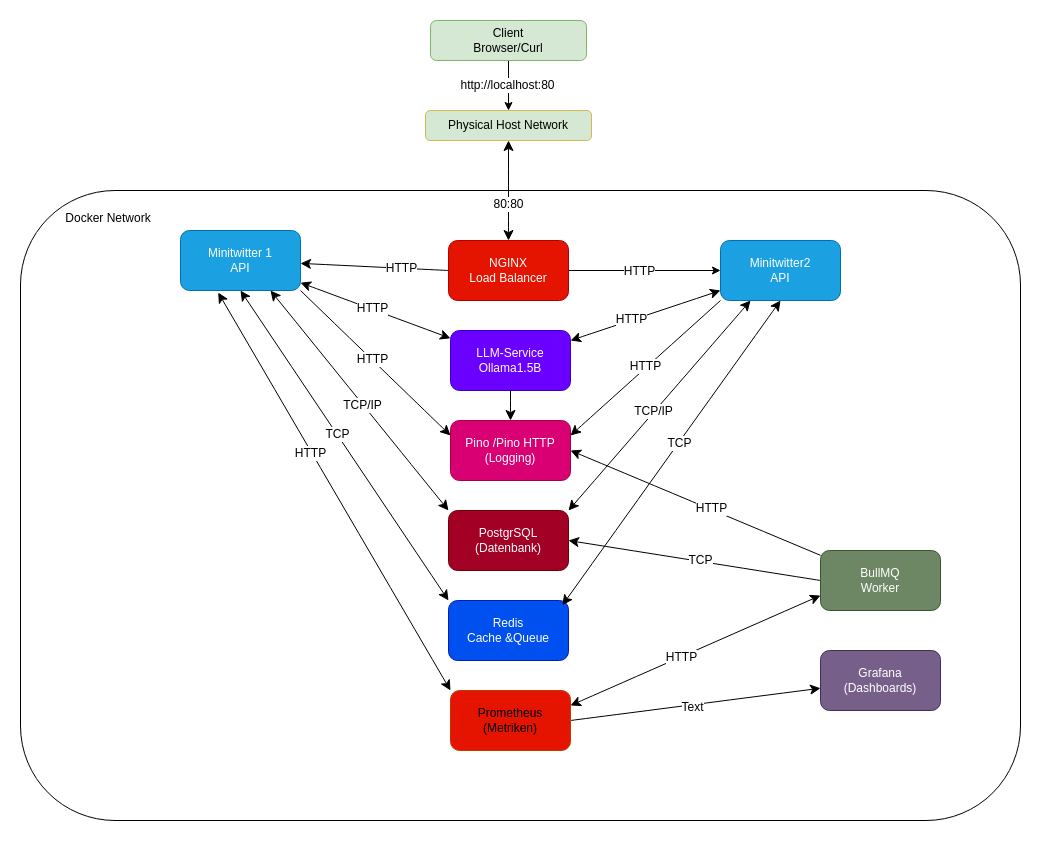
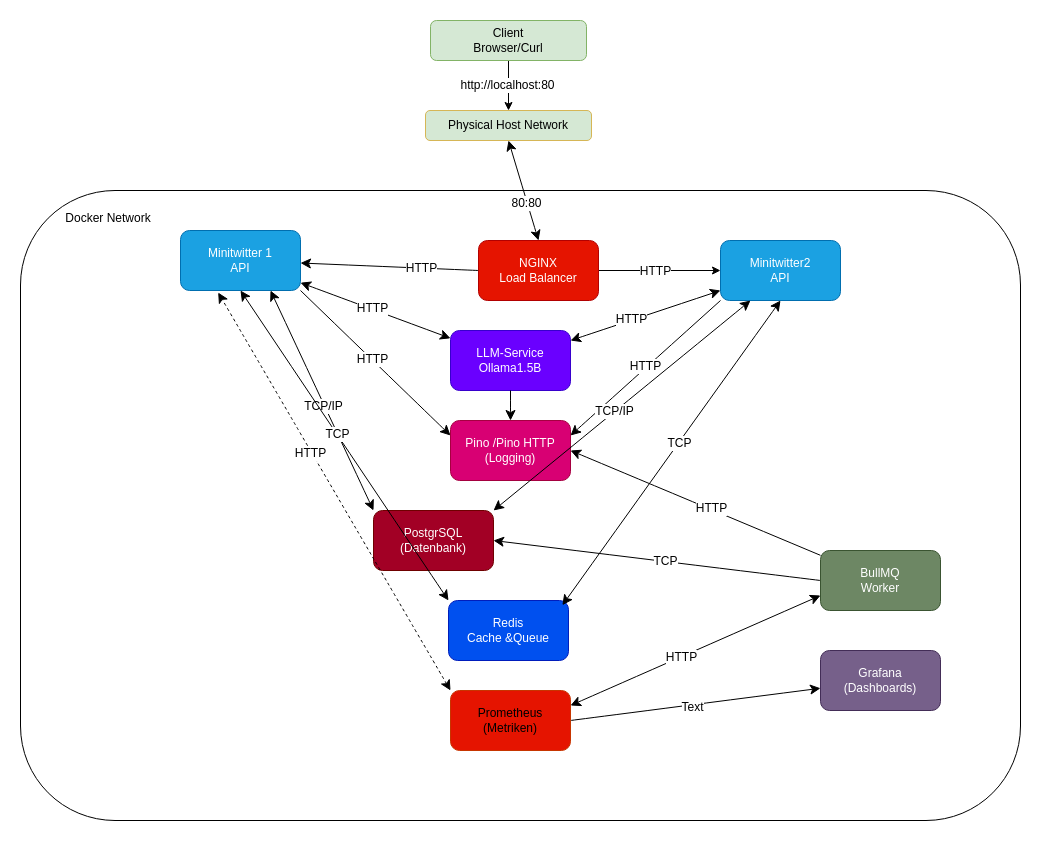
(509, 271) -> (539, 271)
(509, 541) -> (434, 541)
(381, 571) -> (381, 571)
